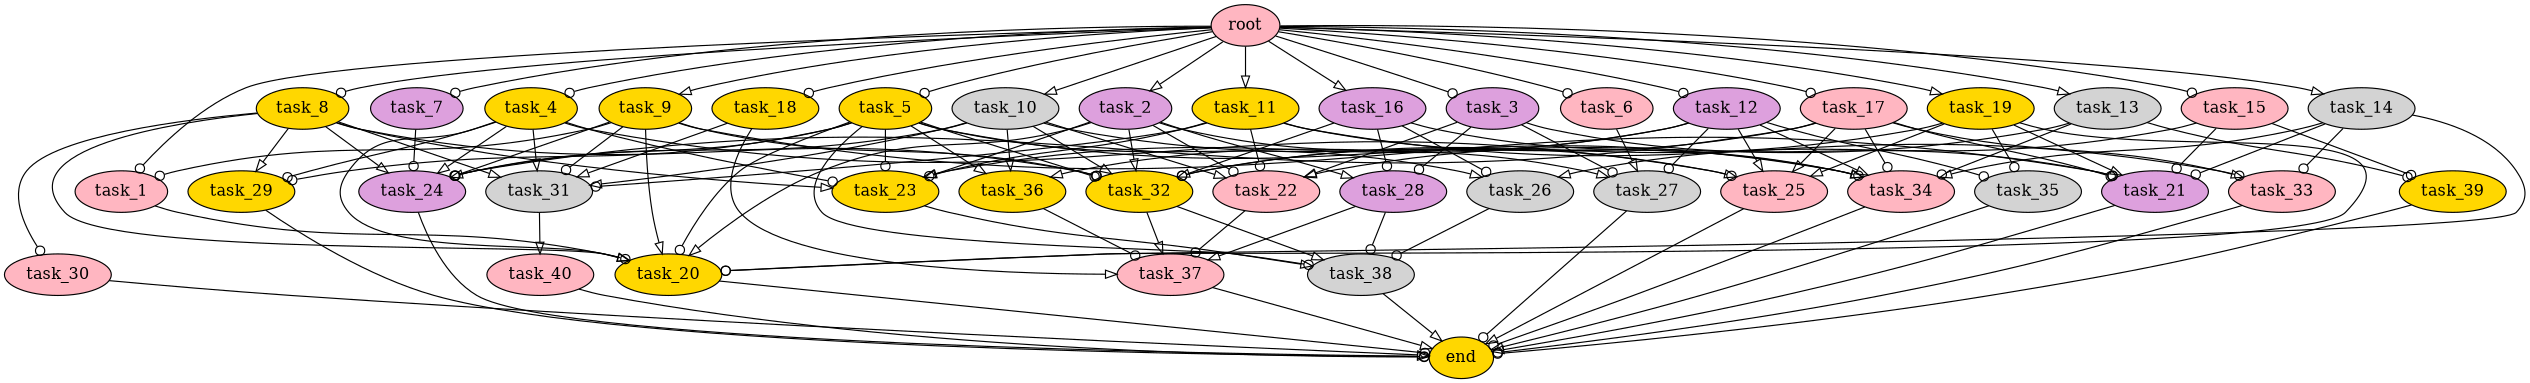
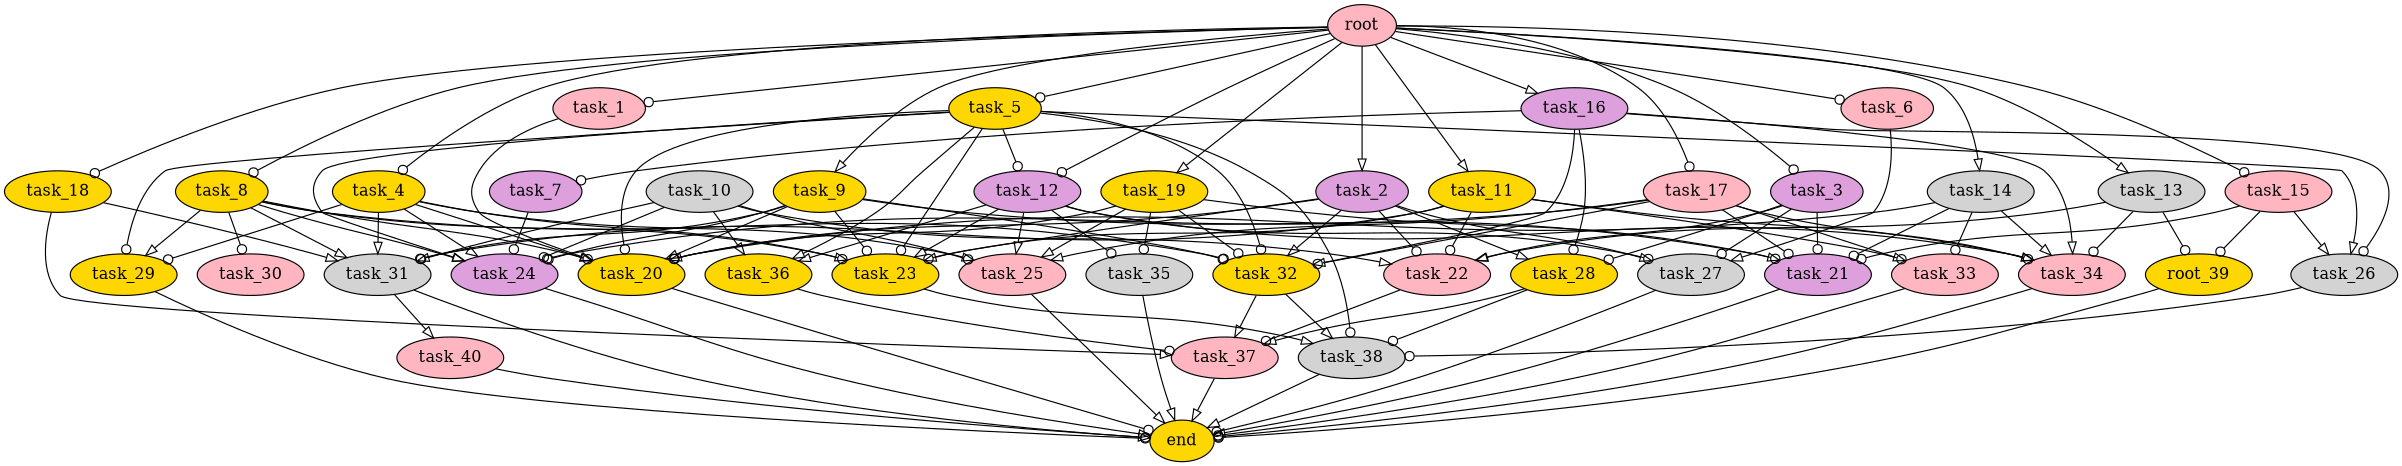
(834, 41) -> (1052, 132)
(1136, 63) -> none
(1067, 147) -> none
(343, 151) -> (849, 229)
(1386, 153) -> (1009, 145)
(1393, 192) -> (1564, 275)
(2453, 192) -> (2199, 275)
(698, 320) -> (770, 394)
